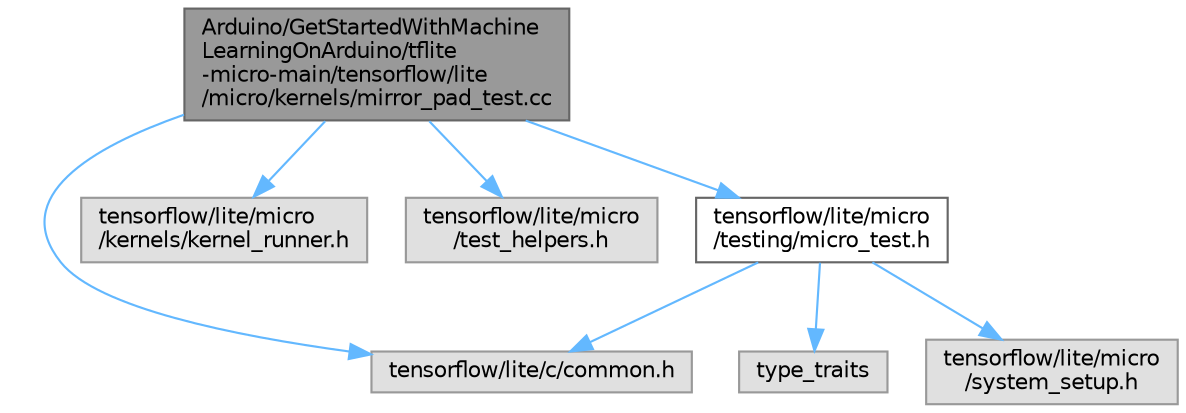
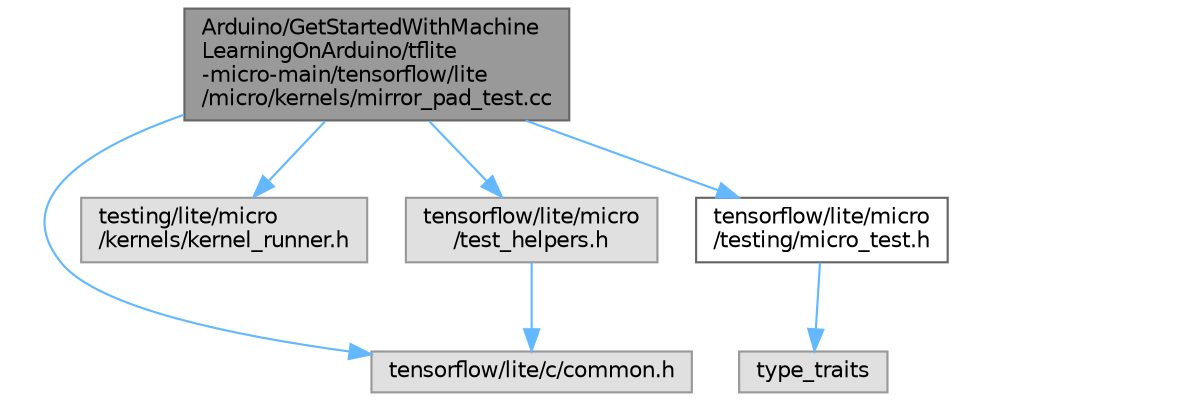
(224, 230) -> (224, 230)
(674, 302) -> (532, 296)
(1052, 372) -> none
